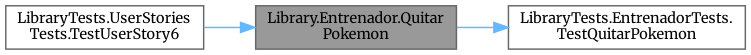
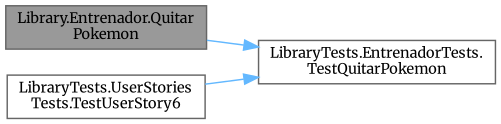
(222, 27) -> (225, 82)
